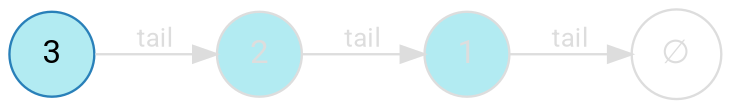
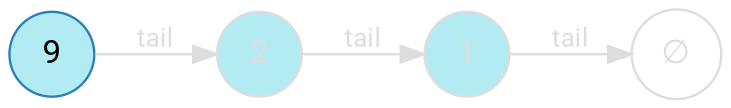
(52, 54) -> (52, 54)
